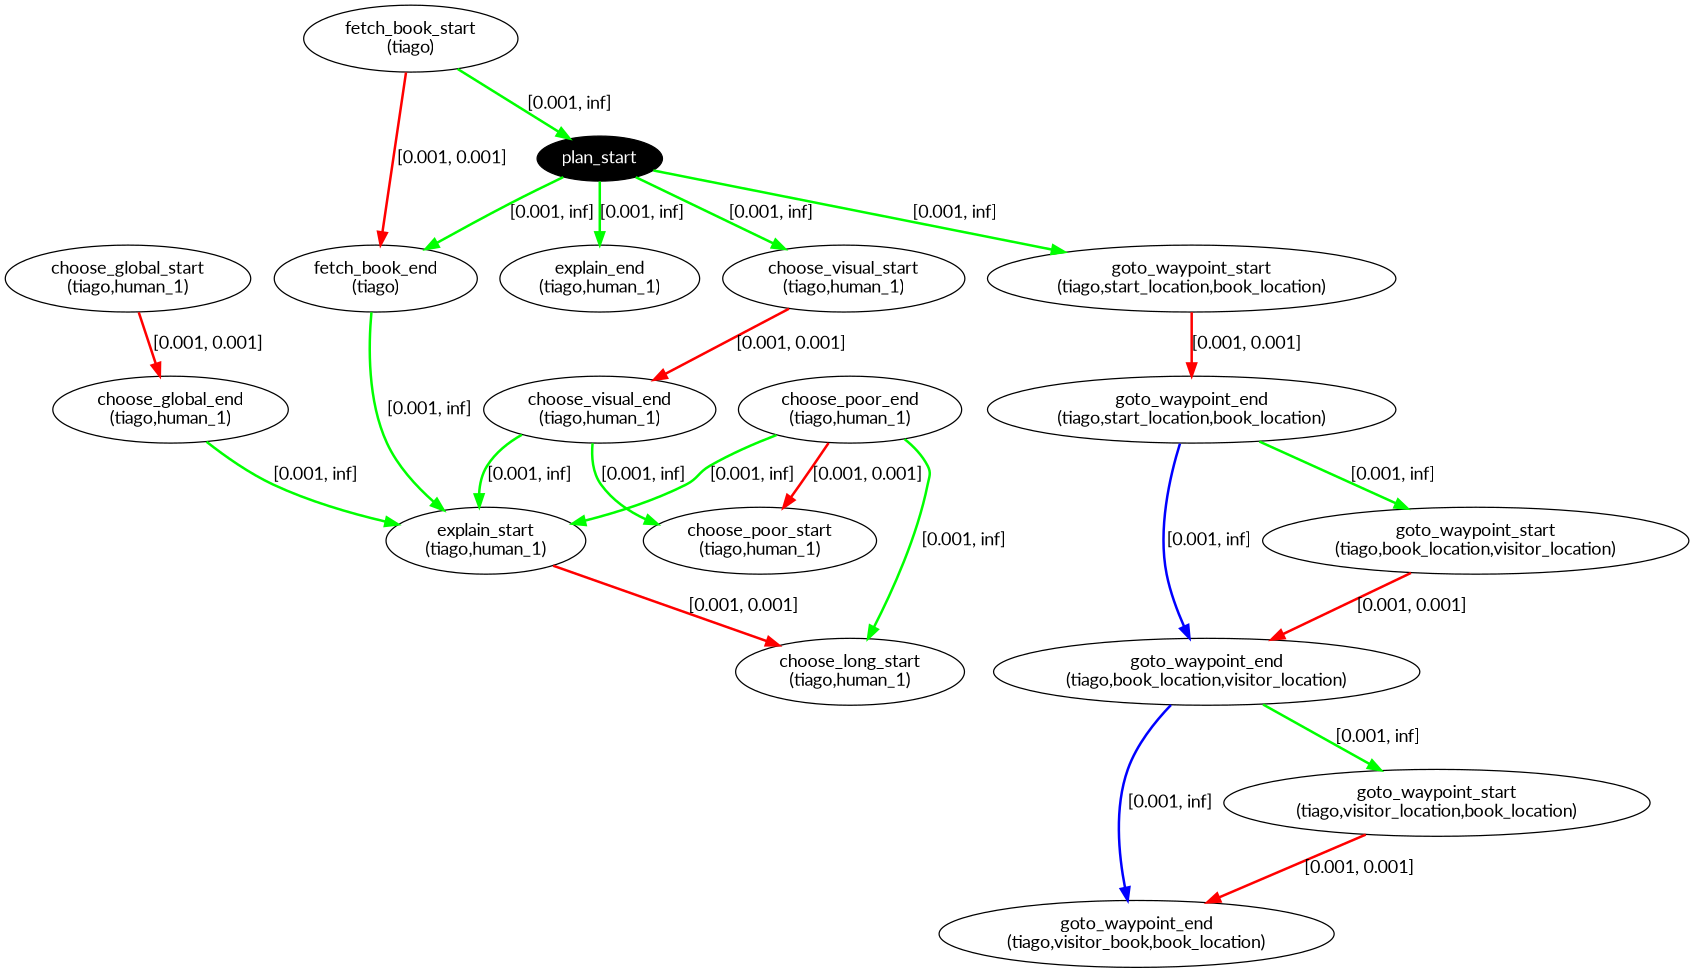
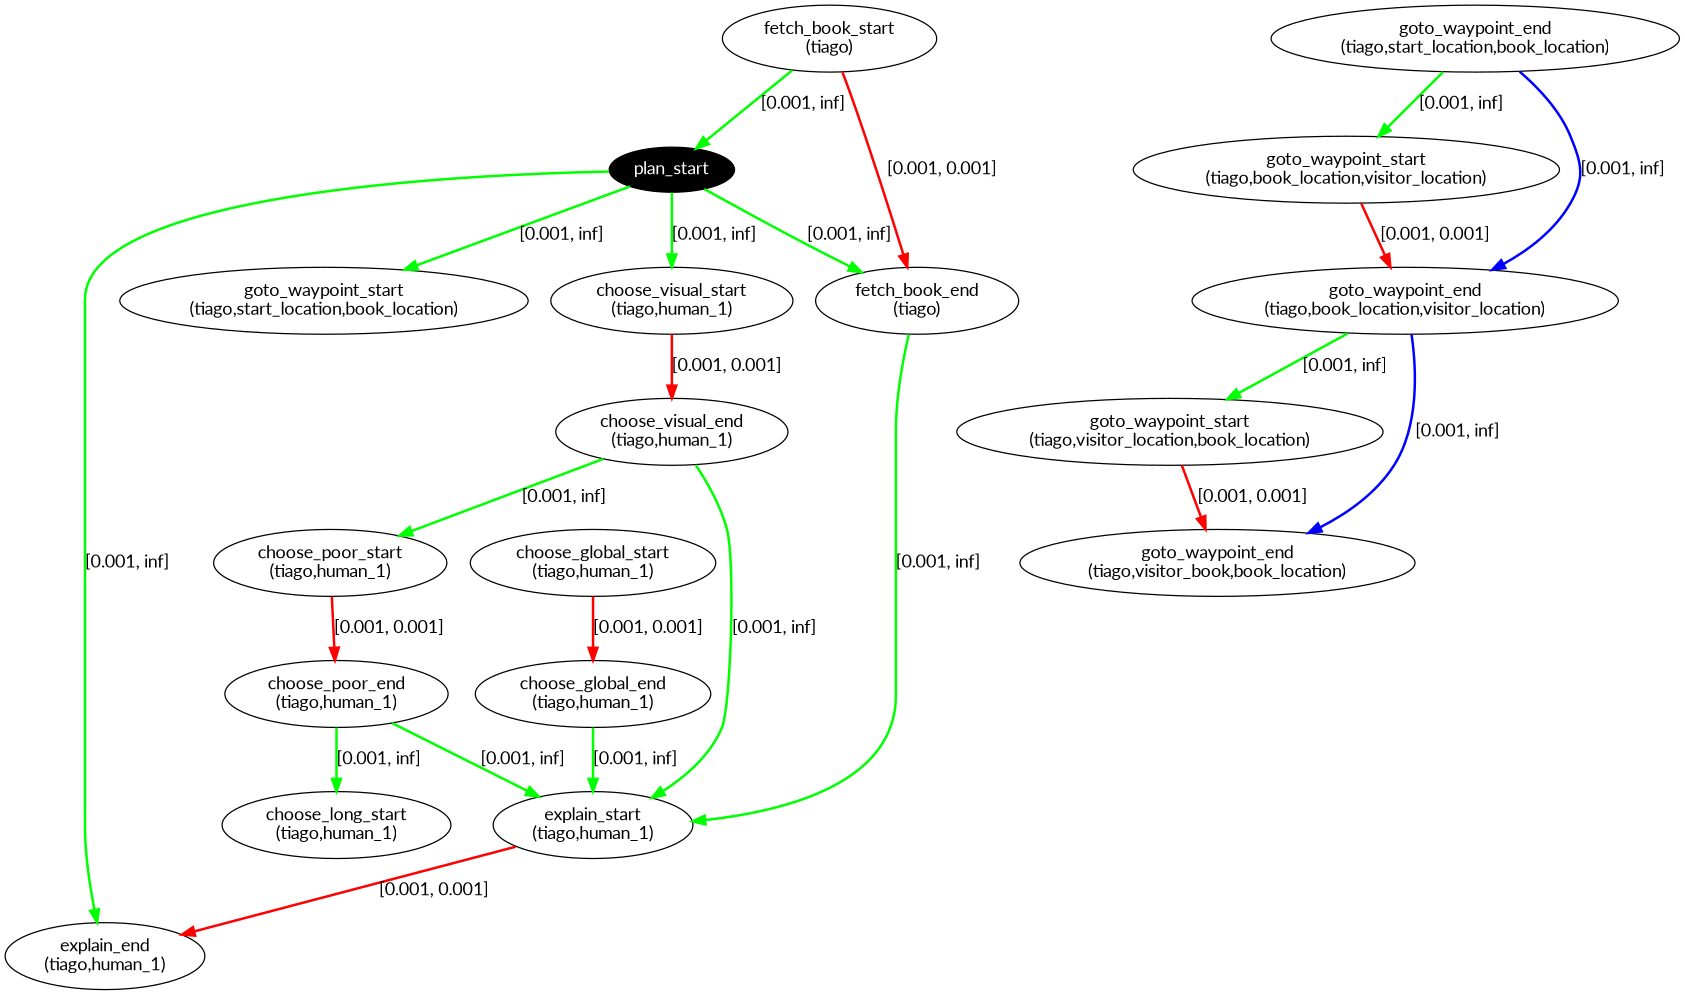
(1192, 338) -> none
(810, 470) -> (333, 622)
(660, 603) -> (355, 889)
